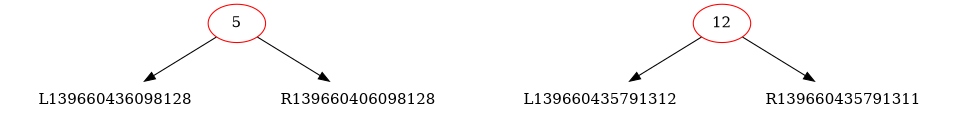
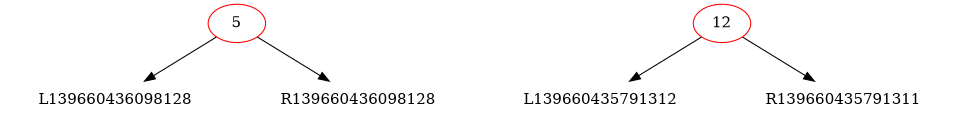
(358, 100) -> (358, 100)
